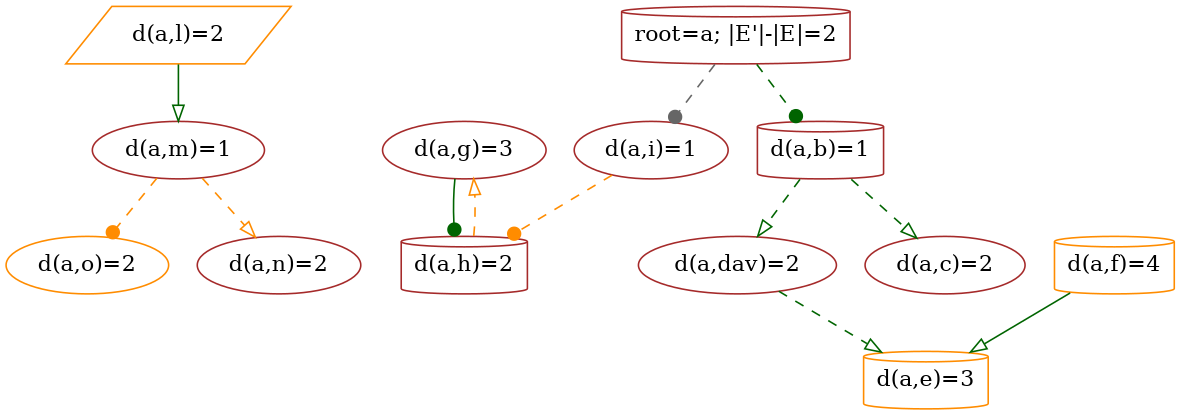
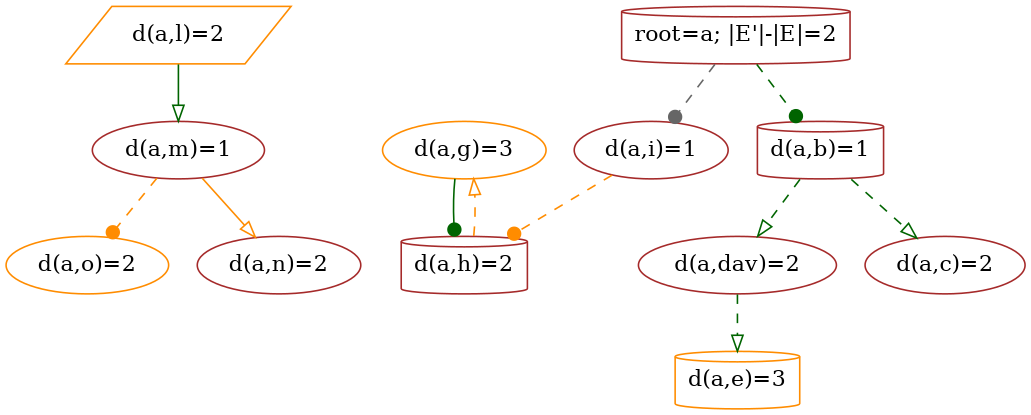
(464, 150) -> (464, 150)
(223, 202) -> (223, 202)
(1114, 265) -> none
